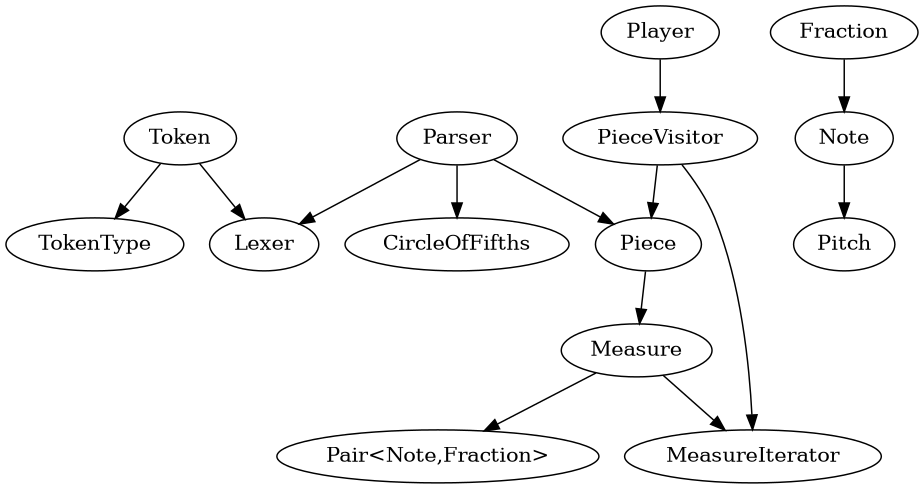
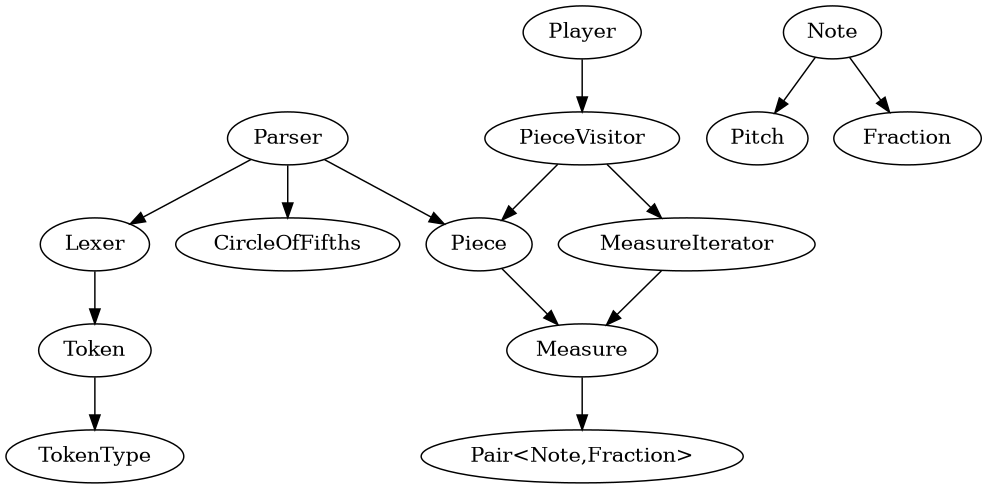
(844, 78) -> (865, 79)
(218, 186) -> (95, 290)
(688, 398) -> (639, 293)
